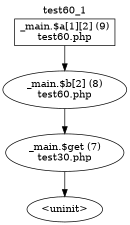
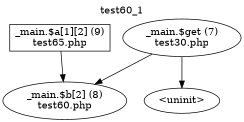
(65, 32) -> (60, 38)
(65, 118) -> (127, 67)
